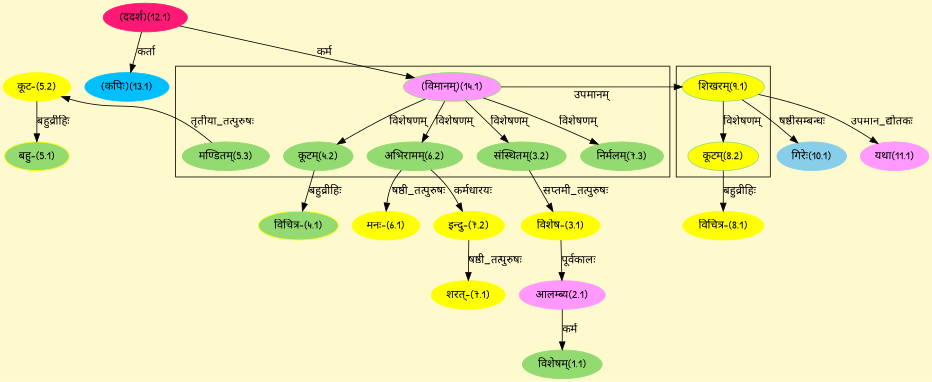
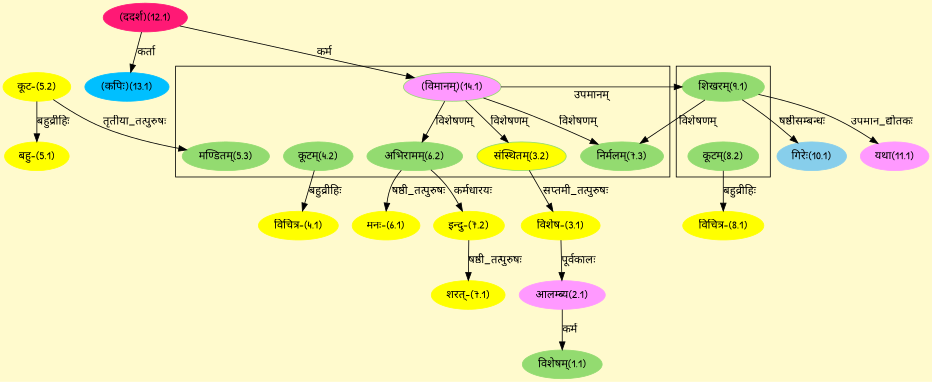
(723, 87) -> (723, 87)
(145, 108) -> (113, 131)
(384, 118) -> none
(723, 118) -> (682, 115)
(37, 156) -> (37, 156)
(522, 156) -> (522, 156)
(723, 156) -> (723, 156)
(298, 226) -> (298, 226)
